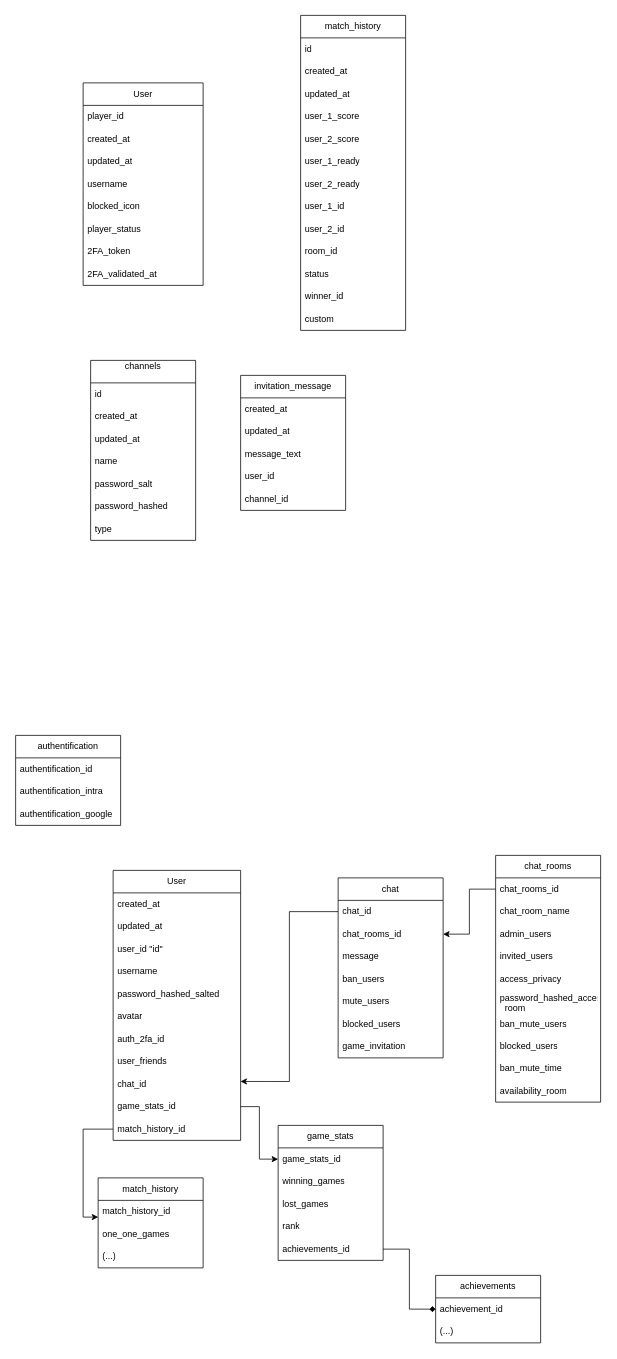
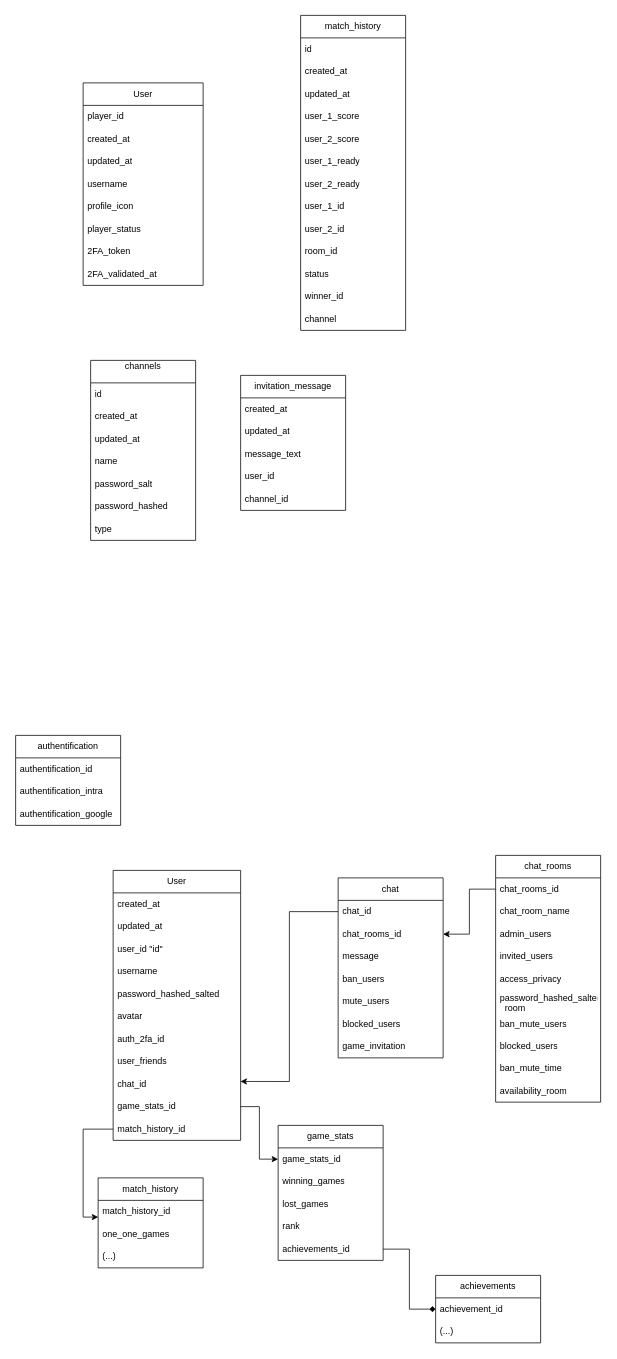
(115, 207) -> (114, 207)
(320, 319) -> (321, 319)
(549, 1002) -> (549, 1002)
